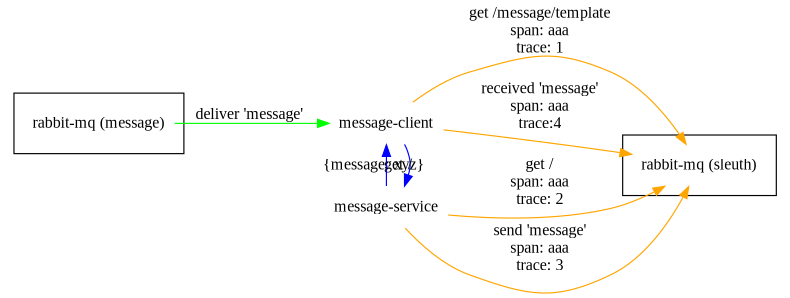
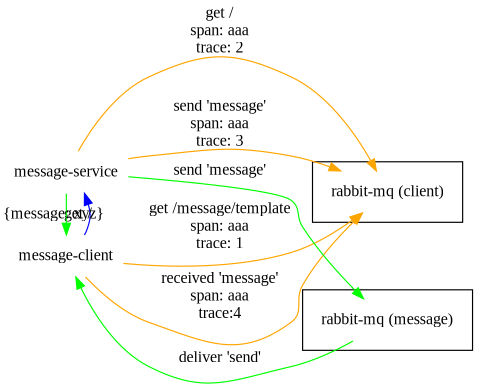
(250, 115) -> (220, 358)
(699, 165) -> (388, 192)
(386, 171) -> (66, 208)
none -> (266, 193)
